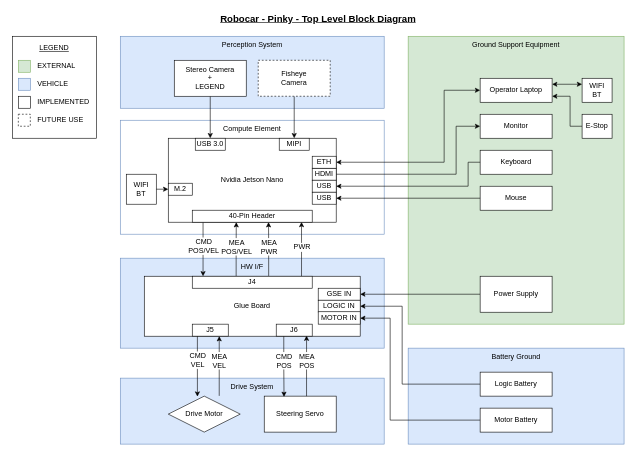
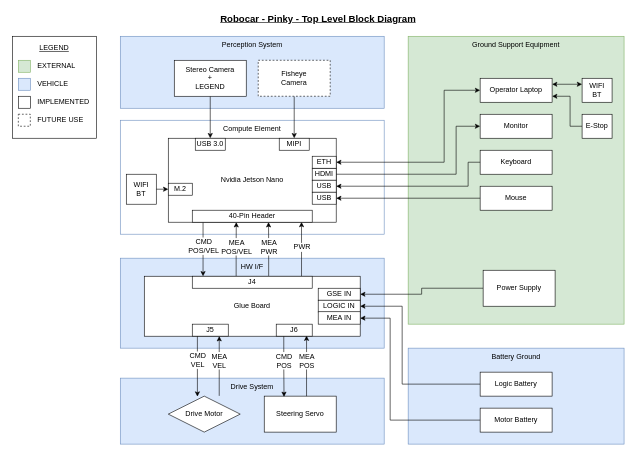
(516, 294) -> (519, 288)
(339, 318) -> (339, 318)
